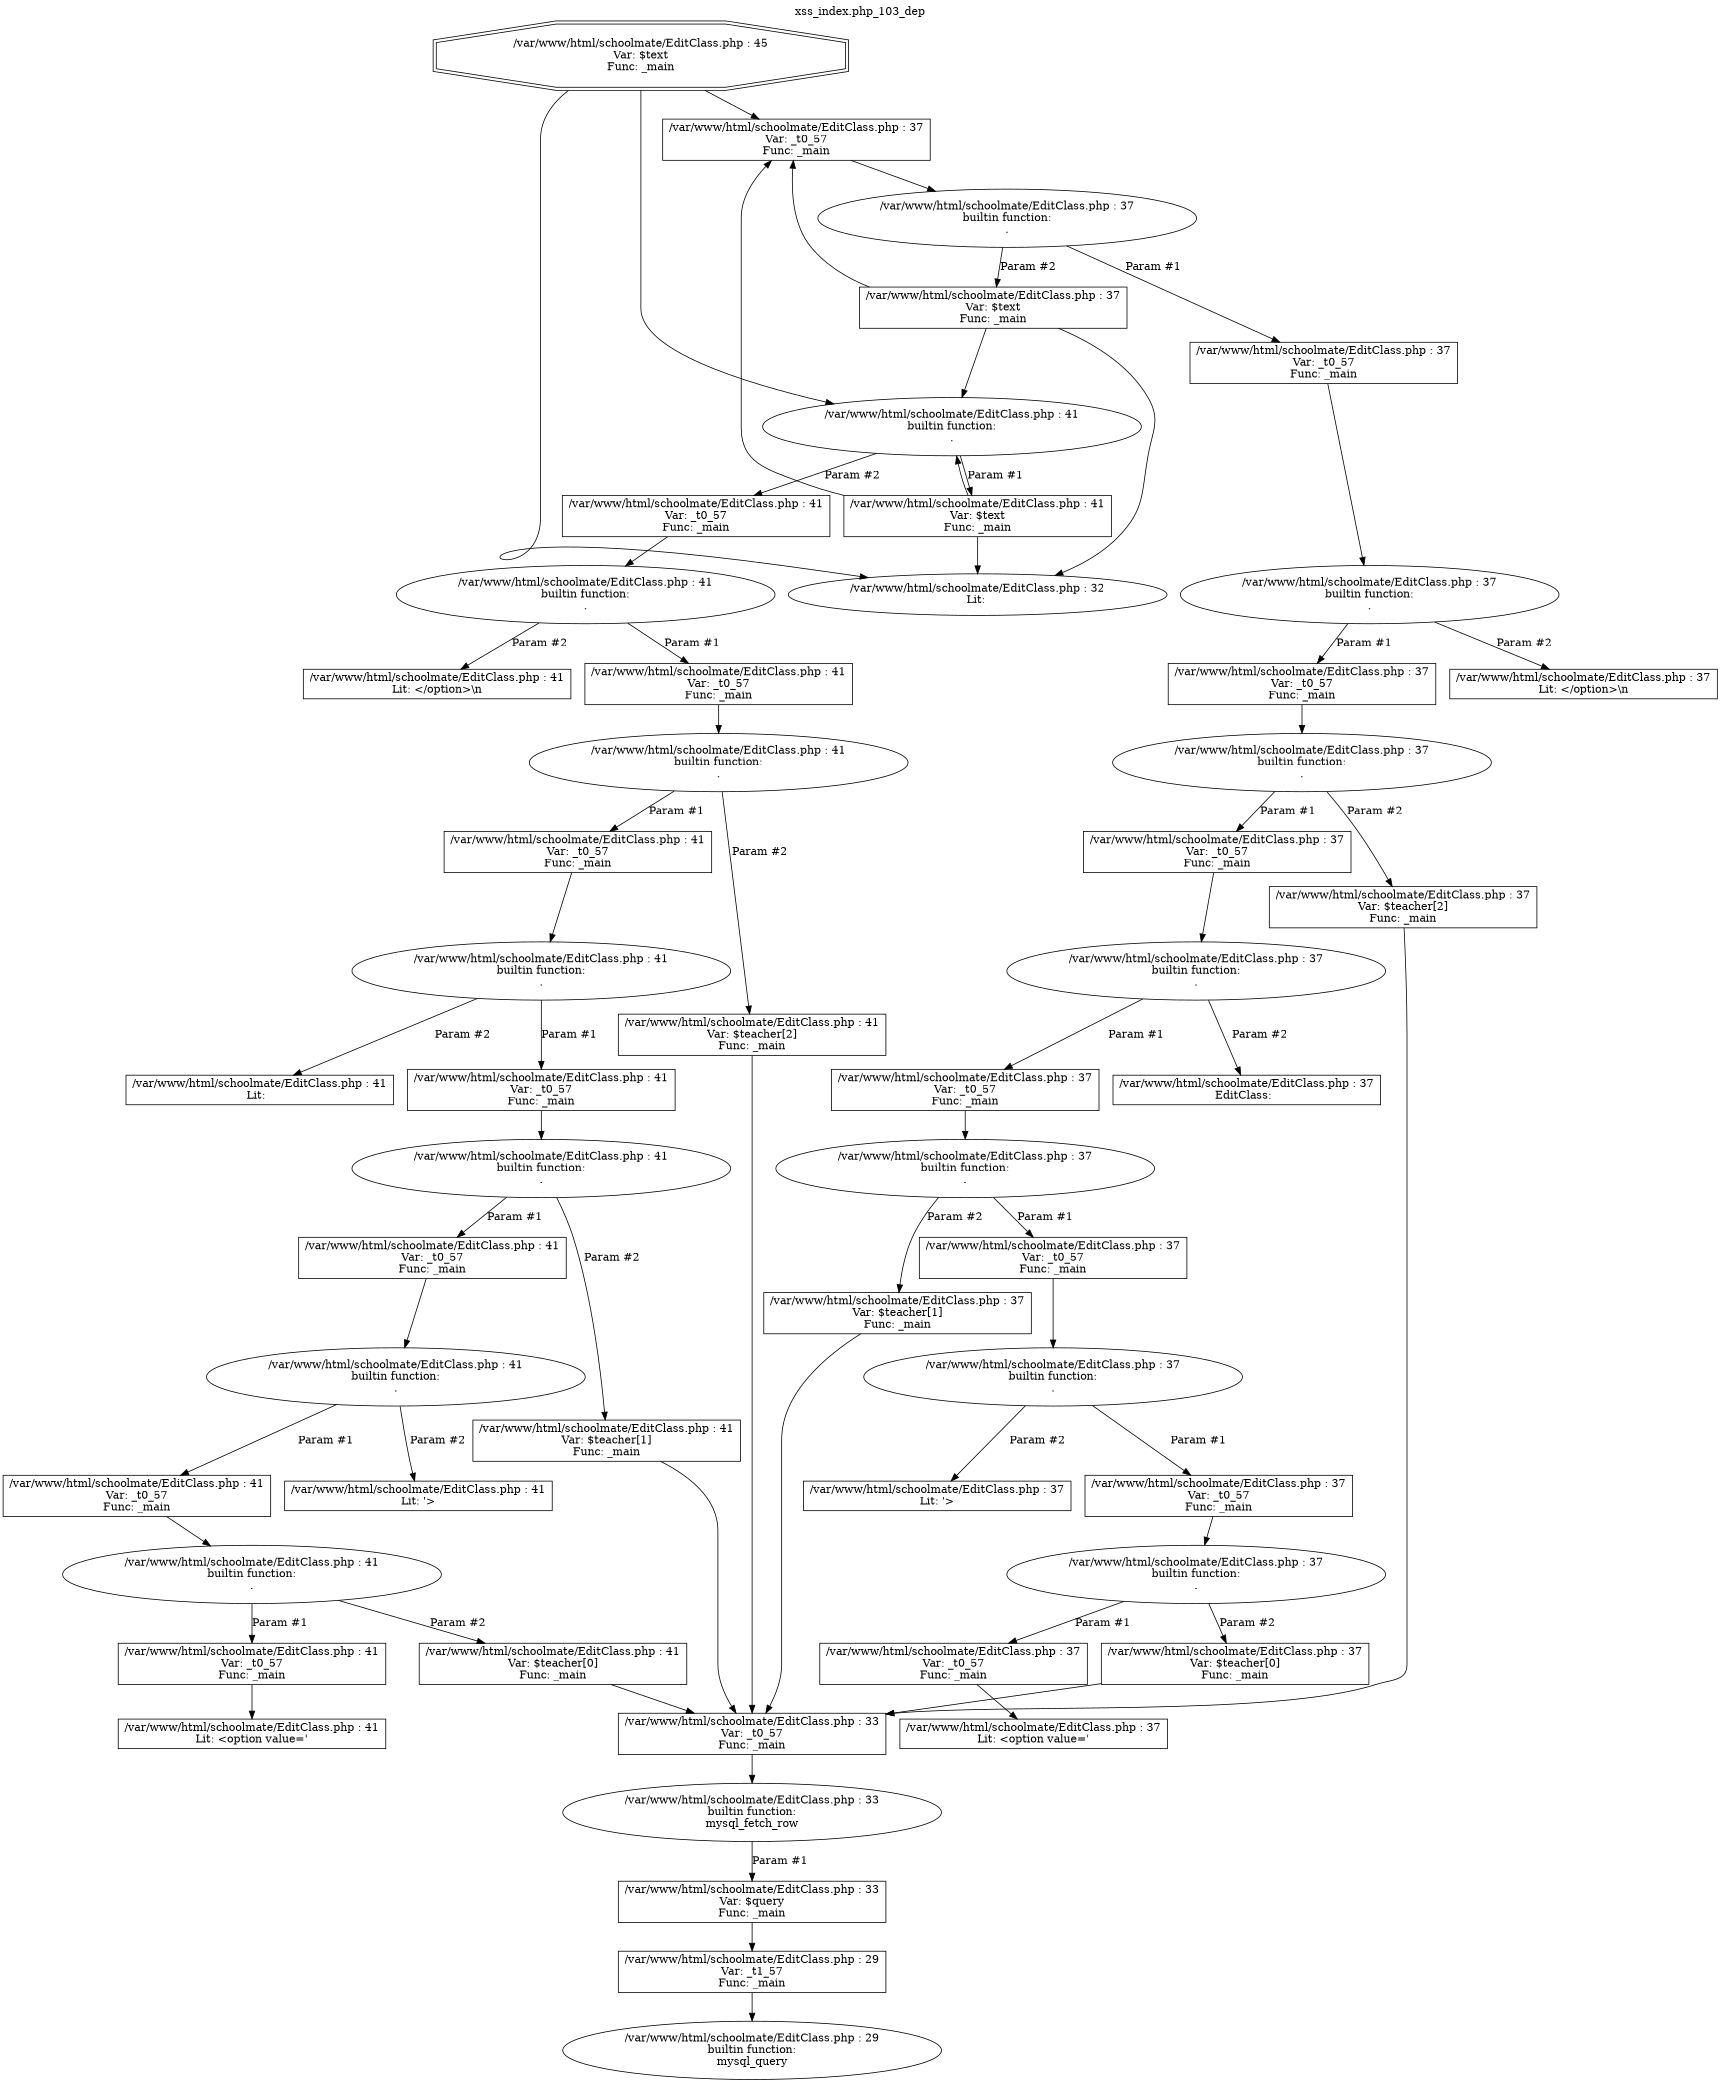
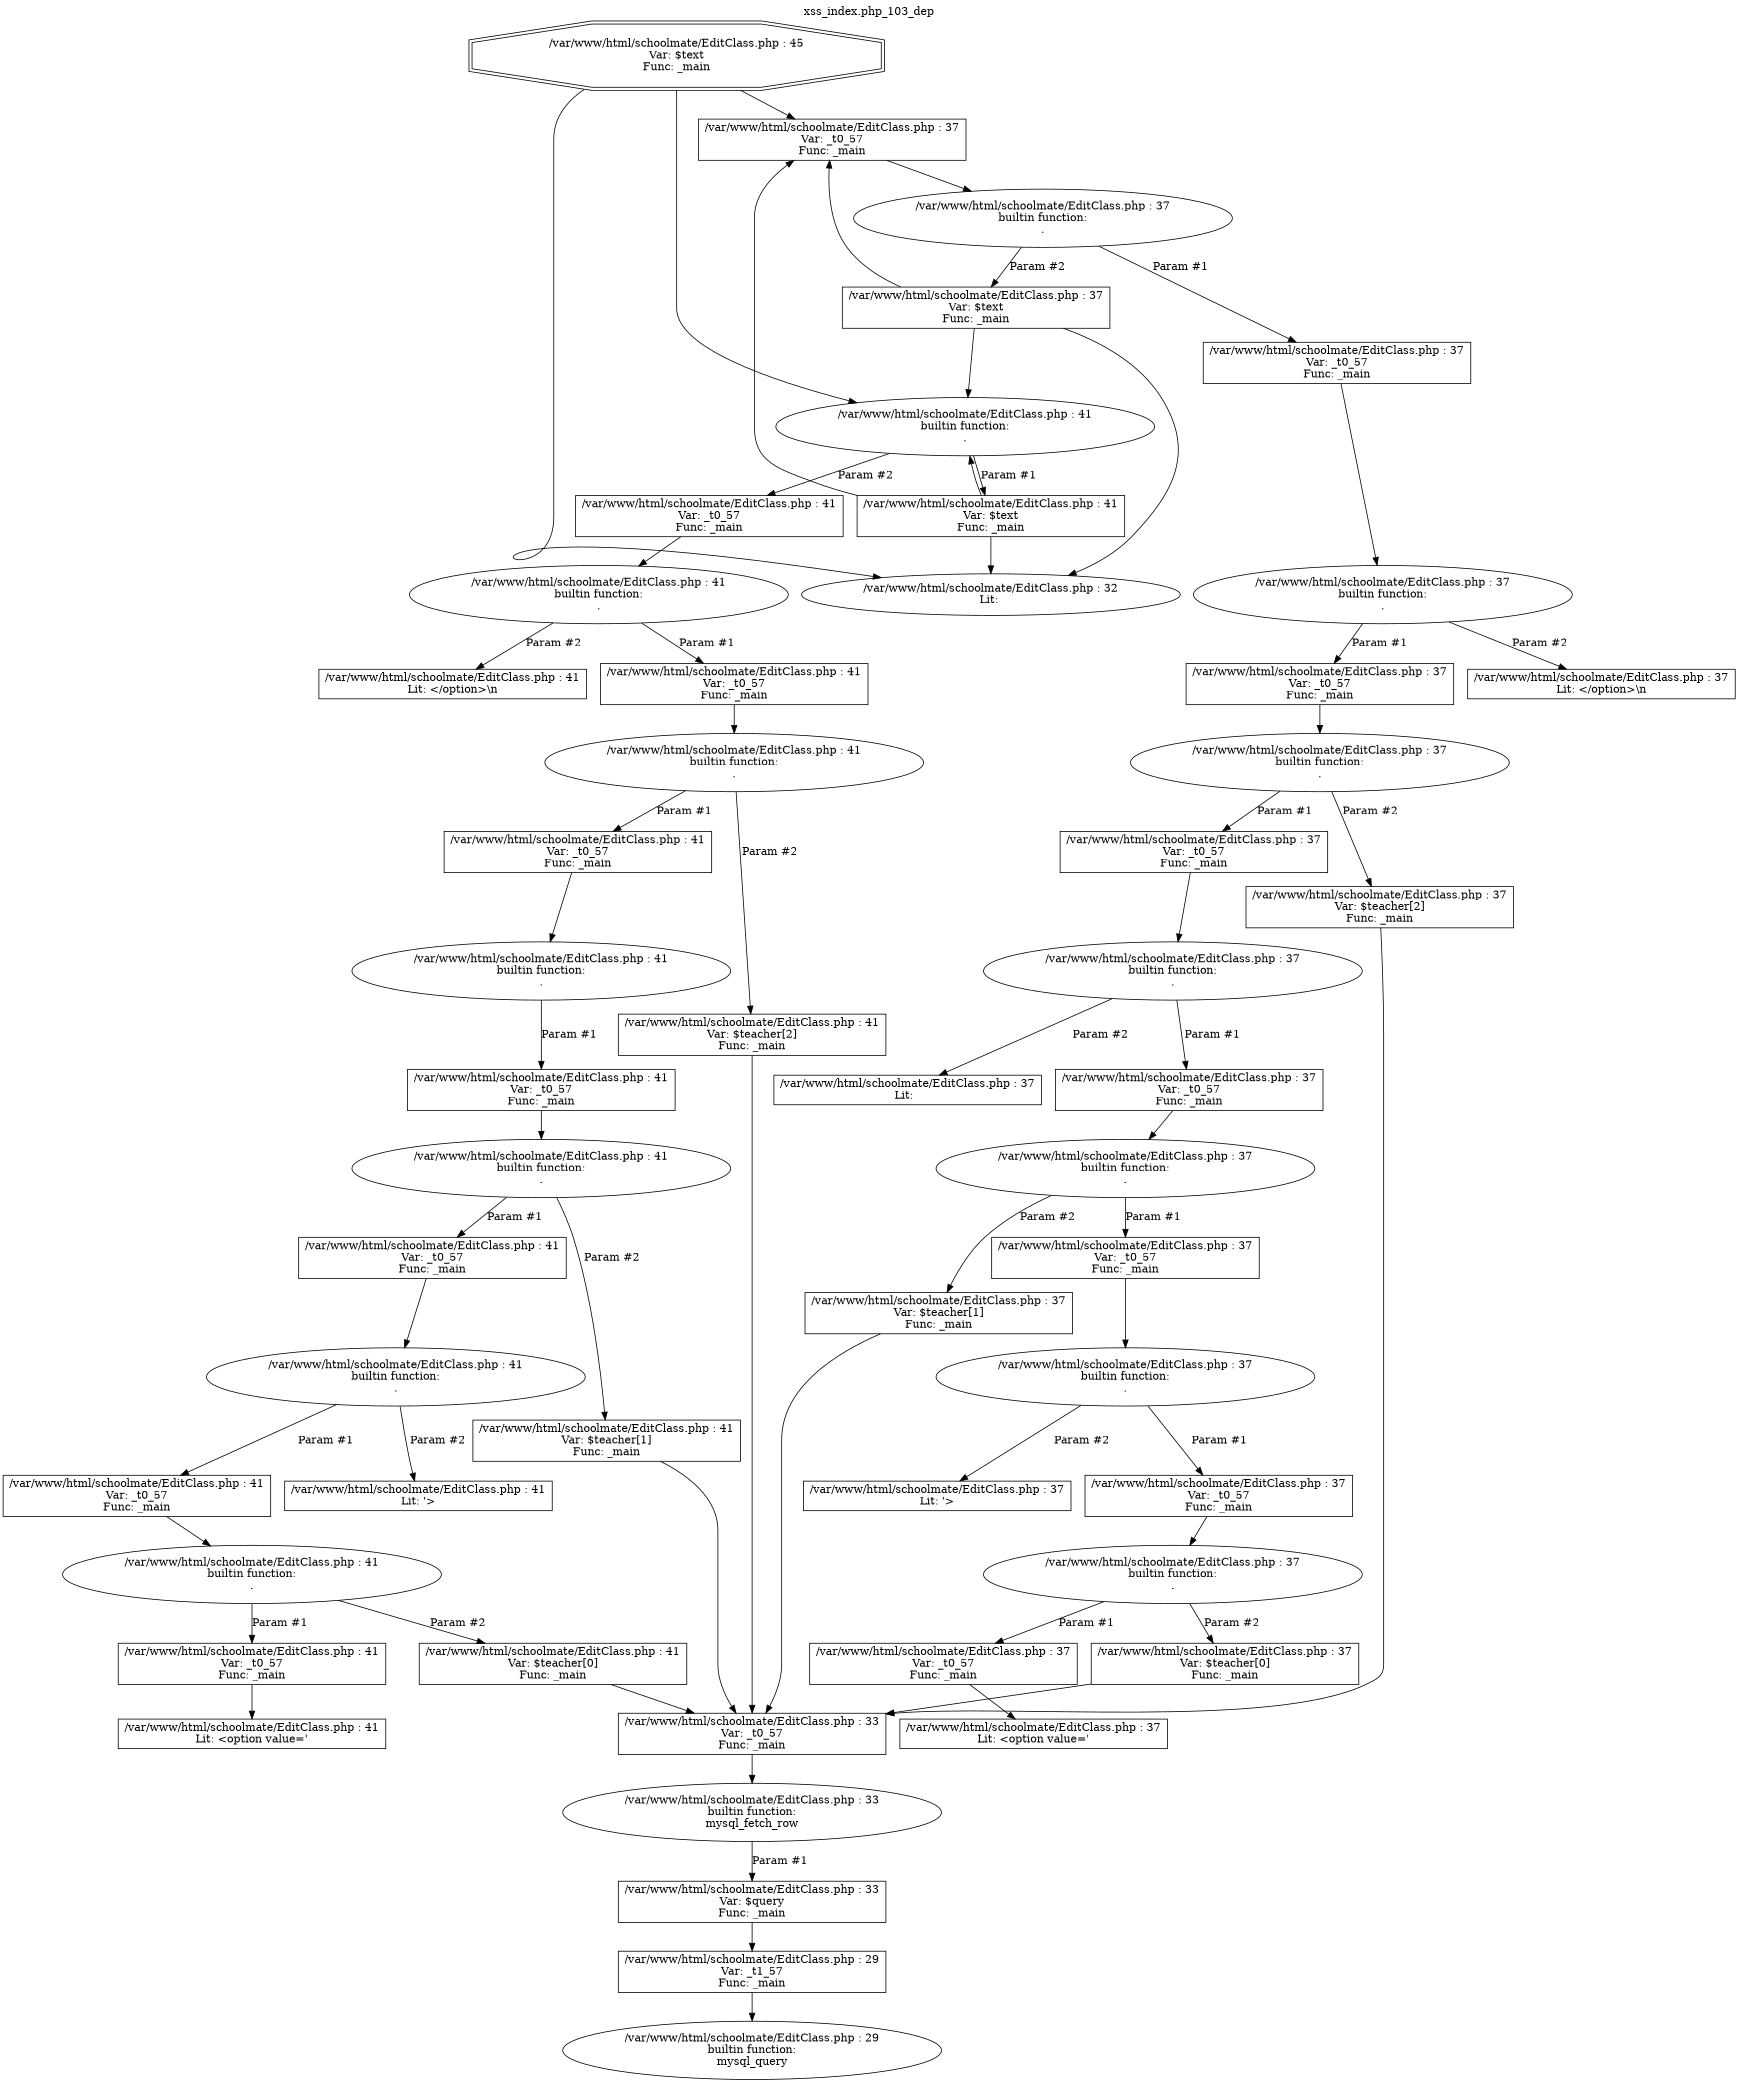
(260, 1090) -> none
(1247, 1090) -> (908, 1090)
